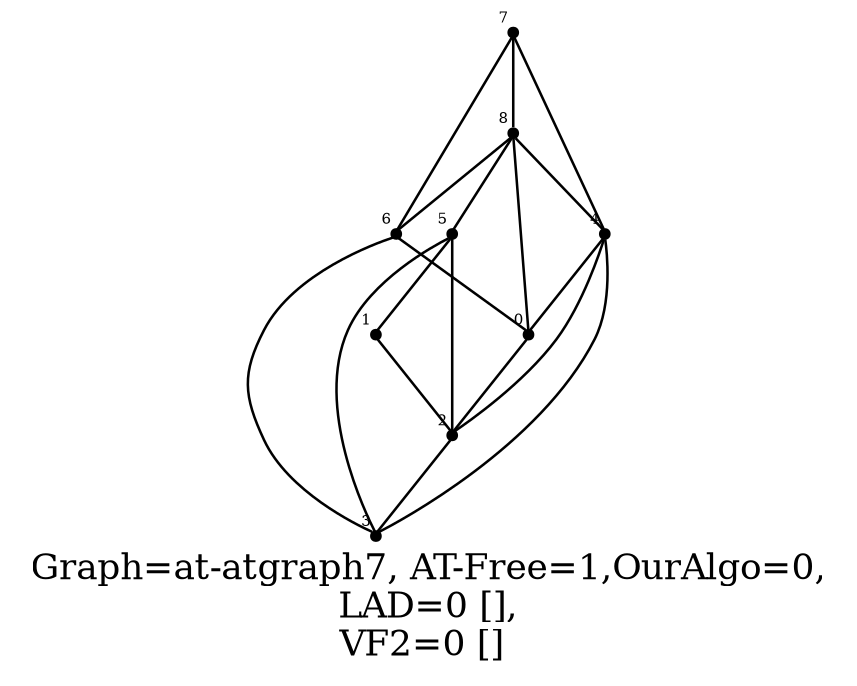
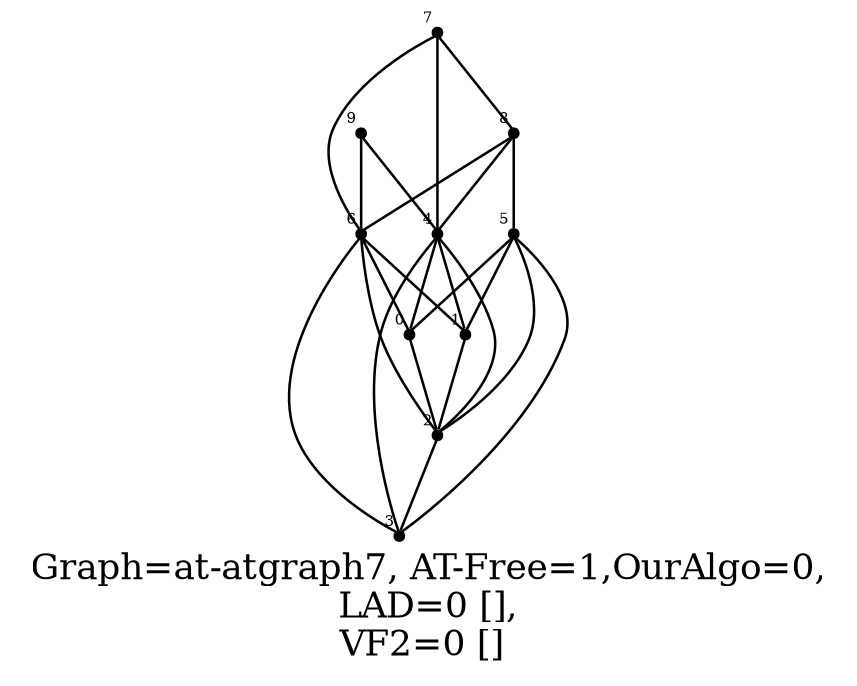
none -> (361, 133)
(521, 234) -> (481, 266)
none -> (394, 266)
none -> (451, 284)
none -> (393, 365)
